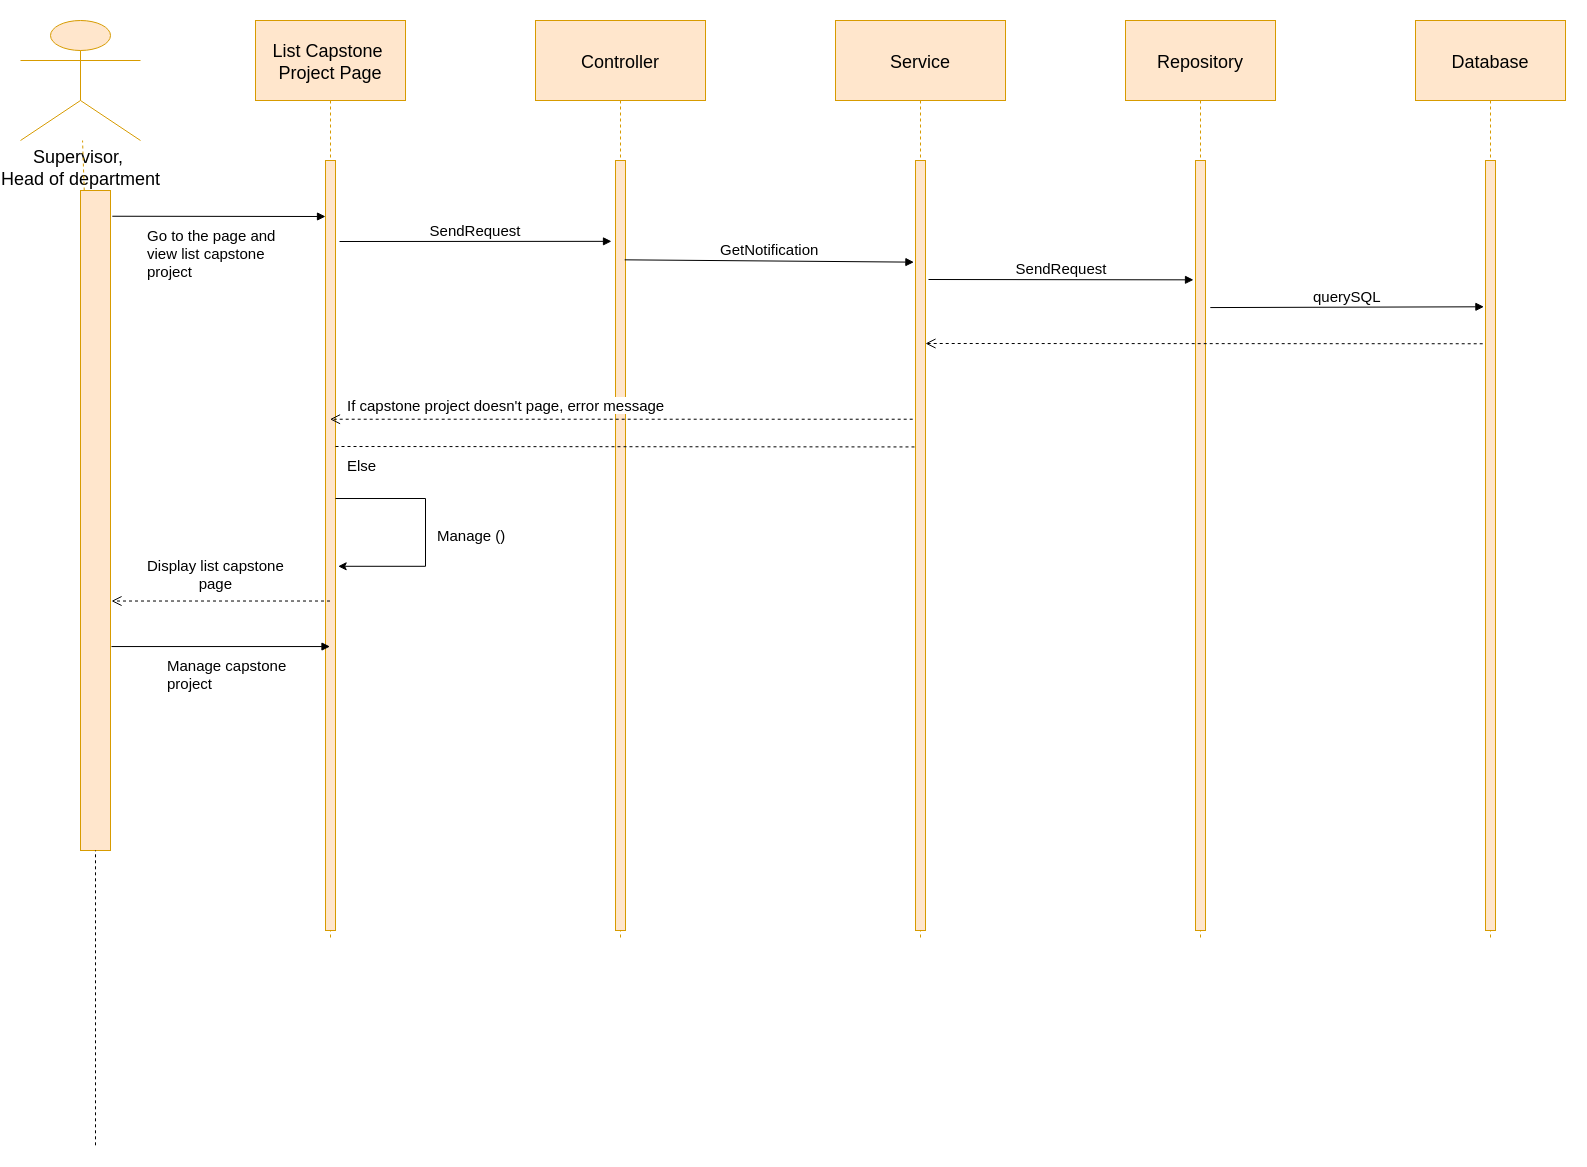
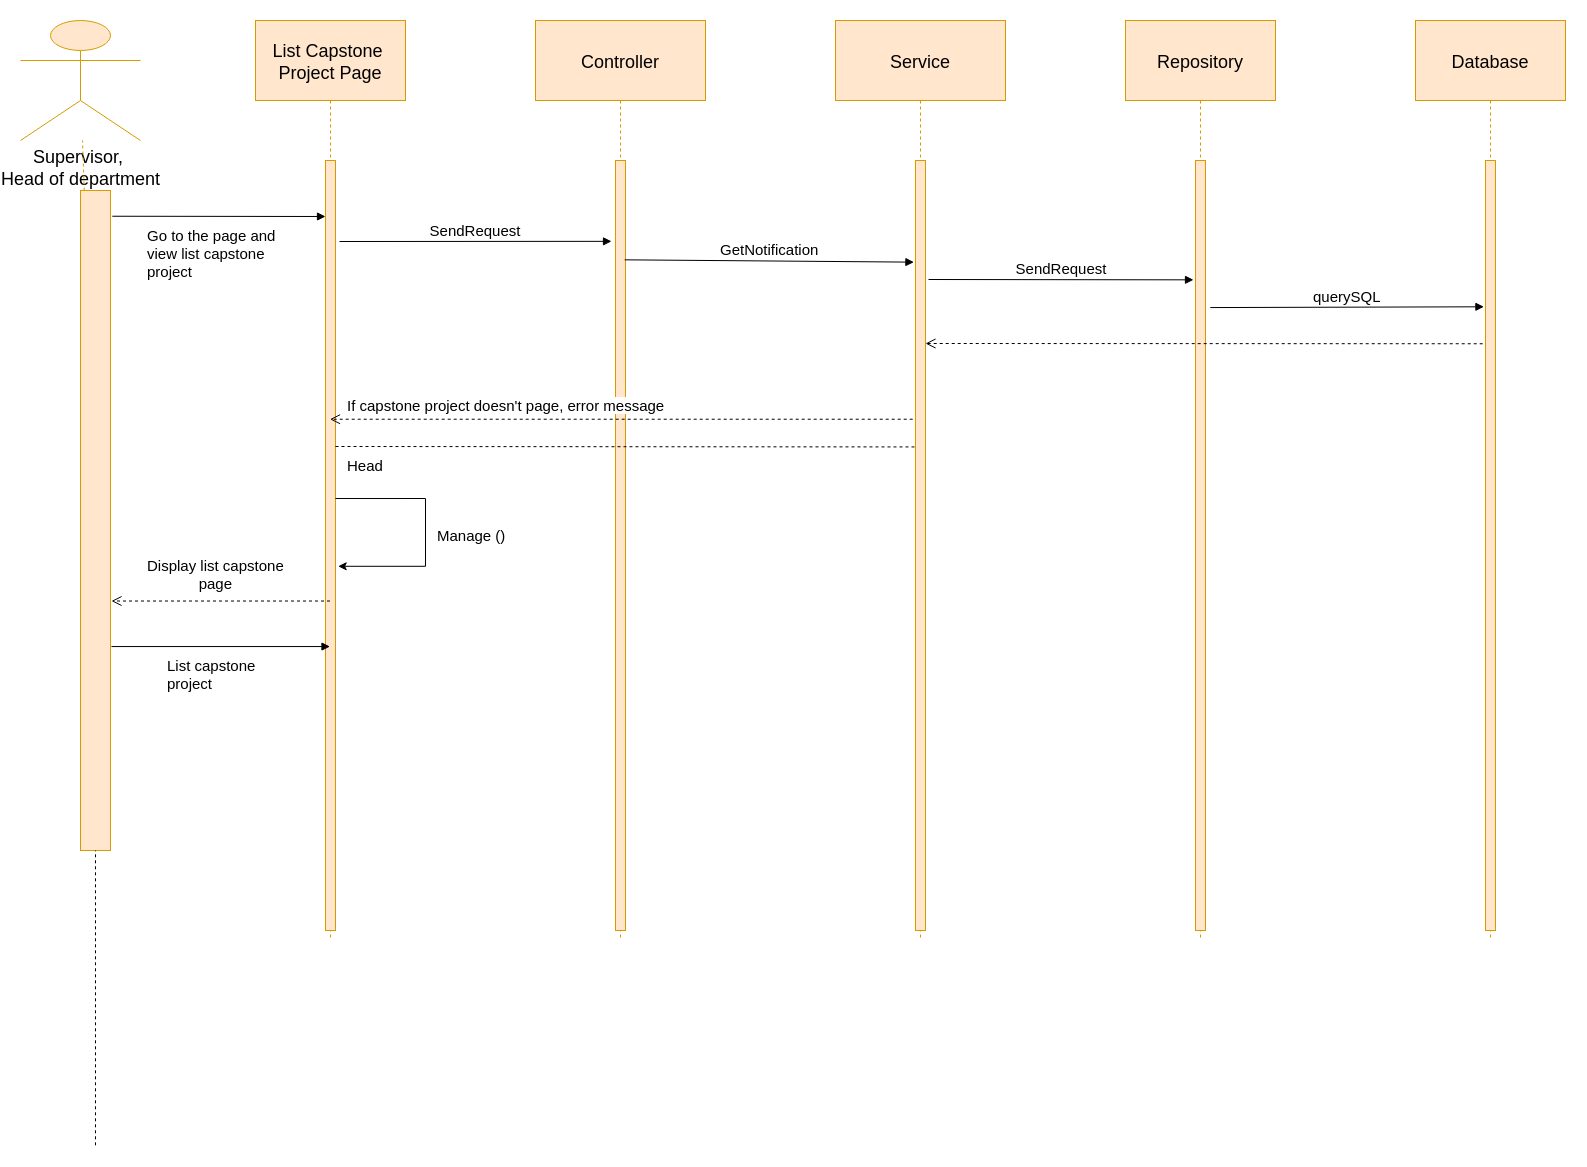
(359, 465) -> (361, 465)
(232, 672) -> (232, 672)
